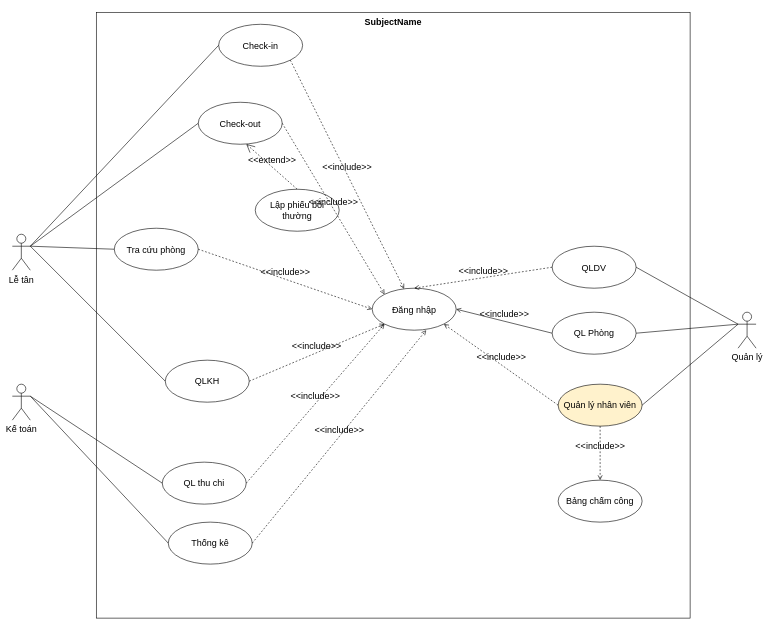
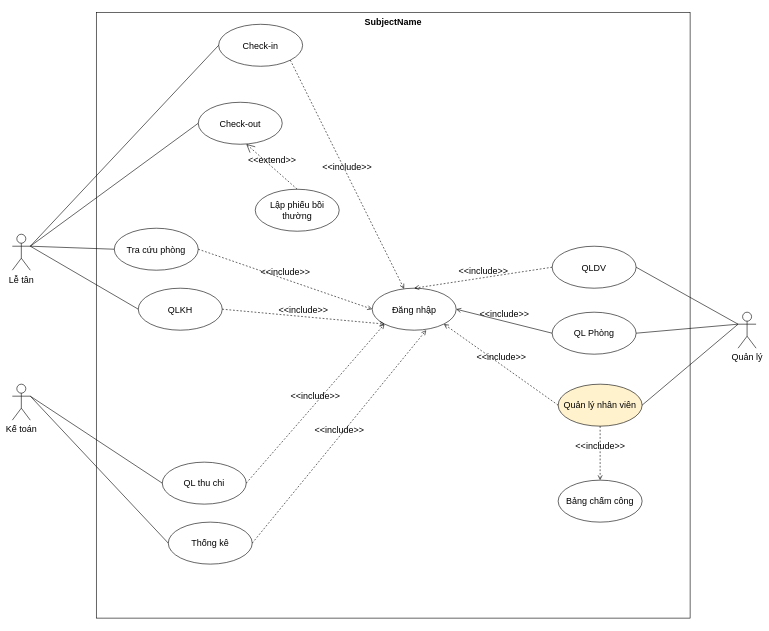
(342, 224) -> none
(207, 381) -> (180, 309)
